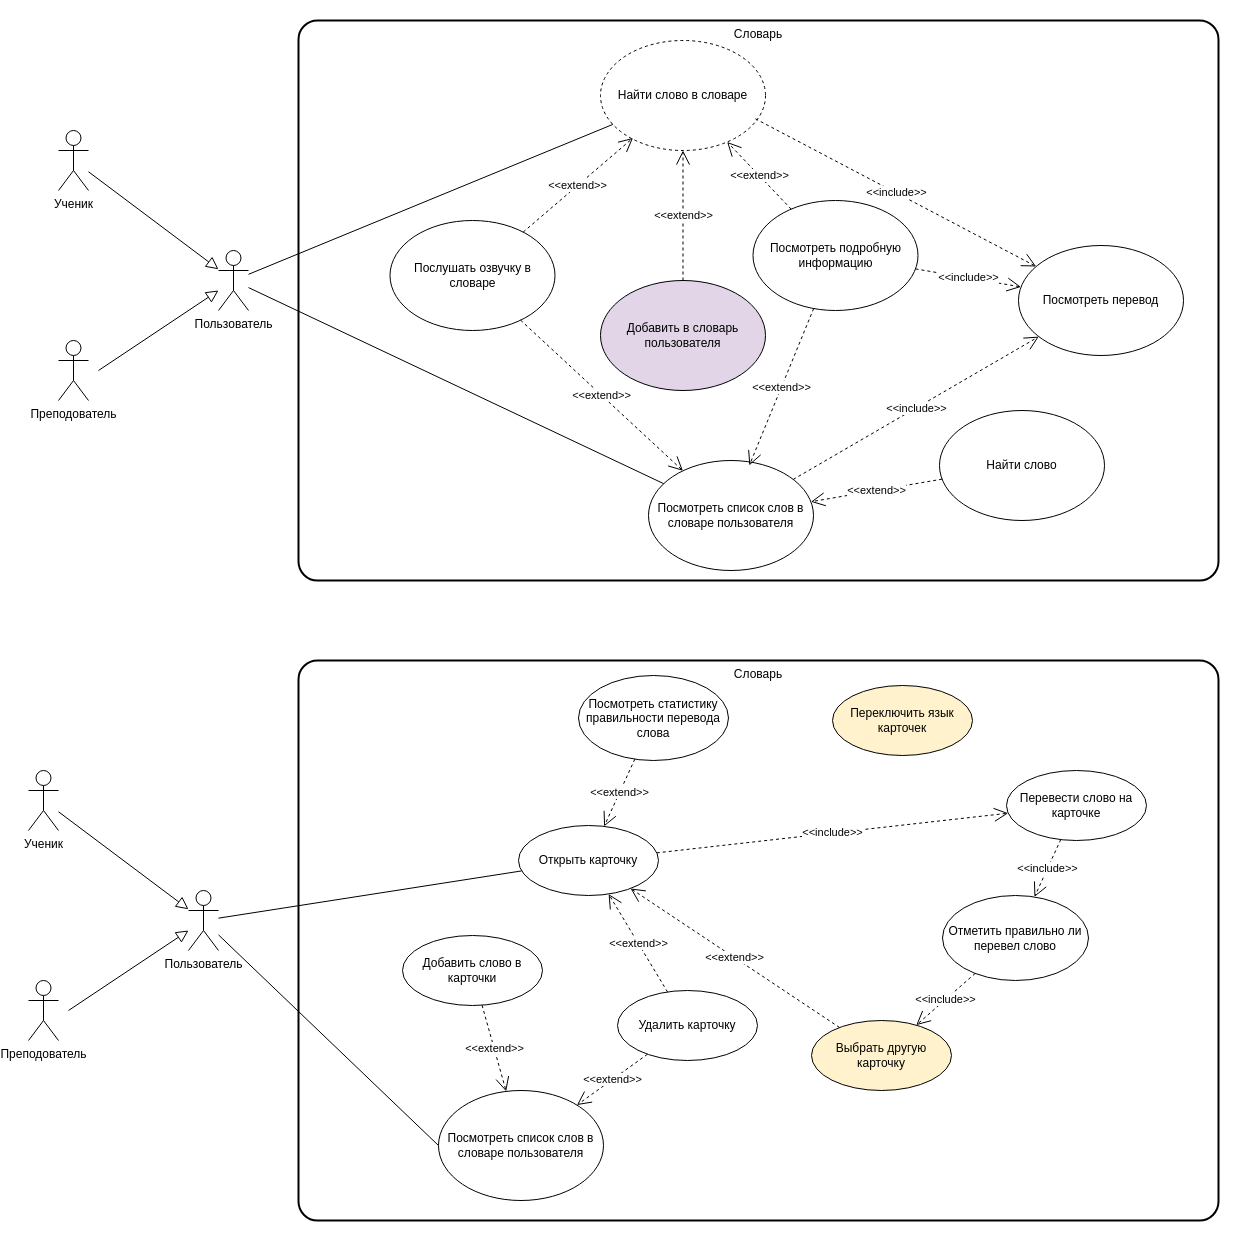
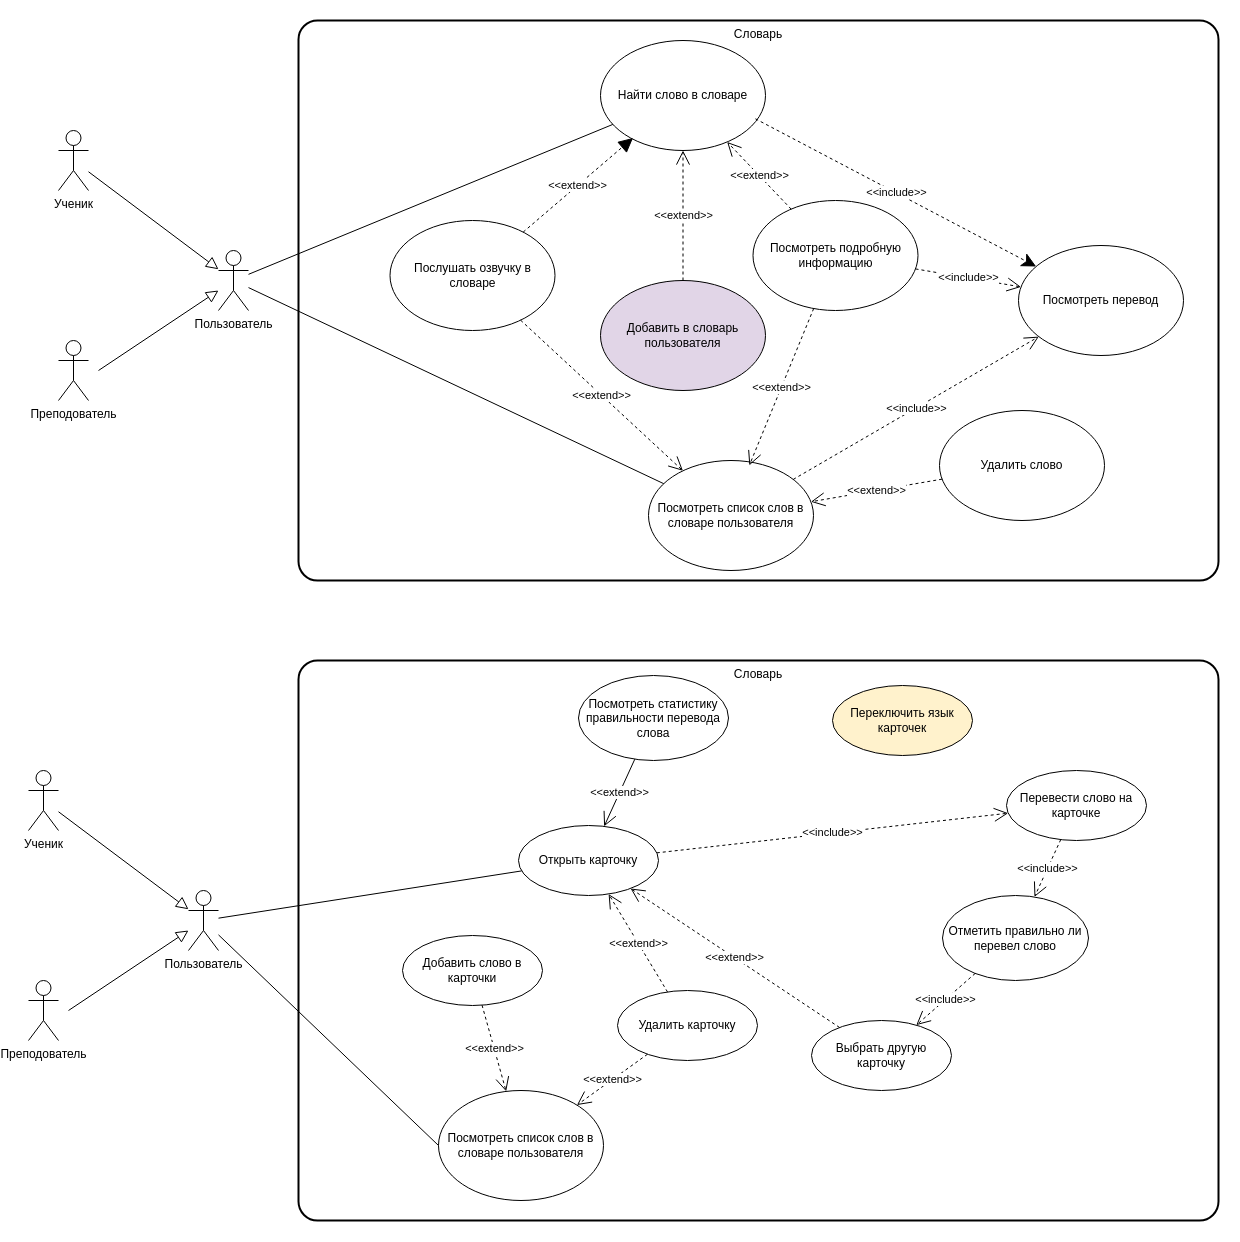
(683, 96) -> (683, 96)
(625, 145) -> (621, 148)
(1029, 263) -> (1025, 260)
(1022, 466) -> (1022, 466)
(629, 773) -> (629, 773)
(882, 1056) -> (882, 1056)
